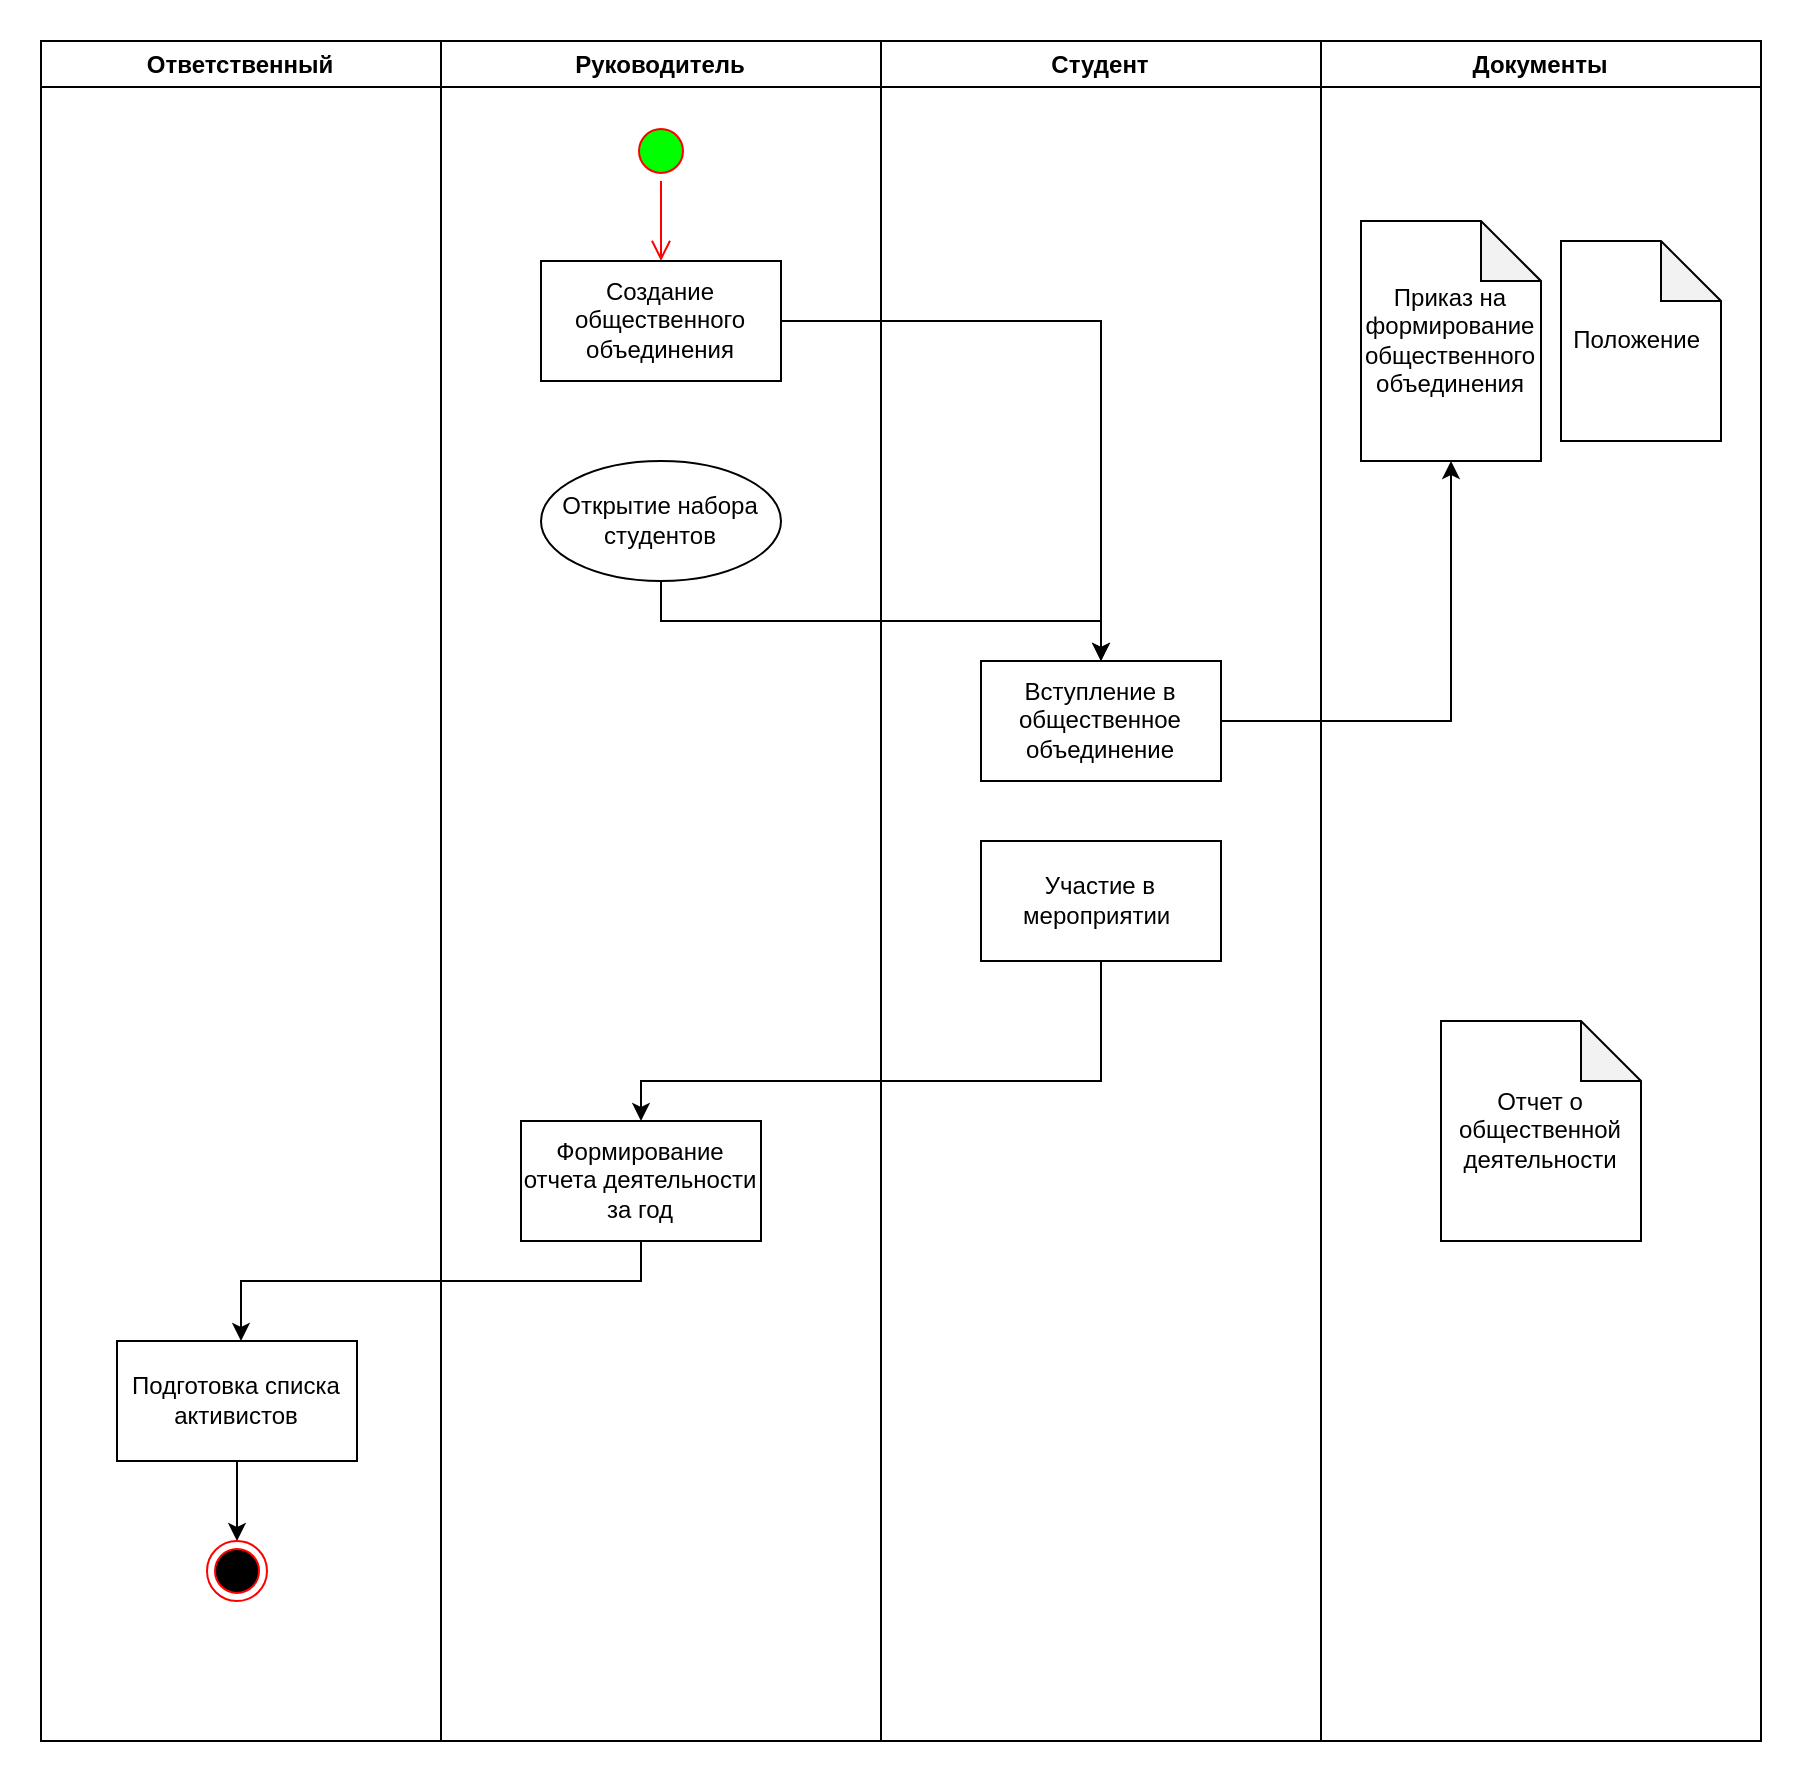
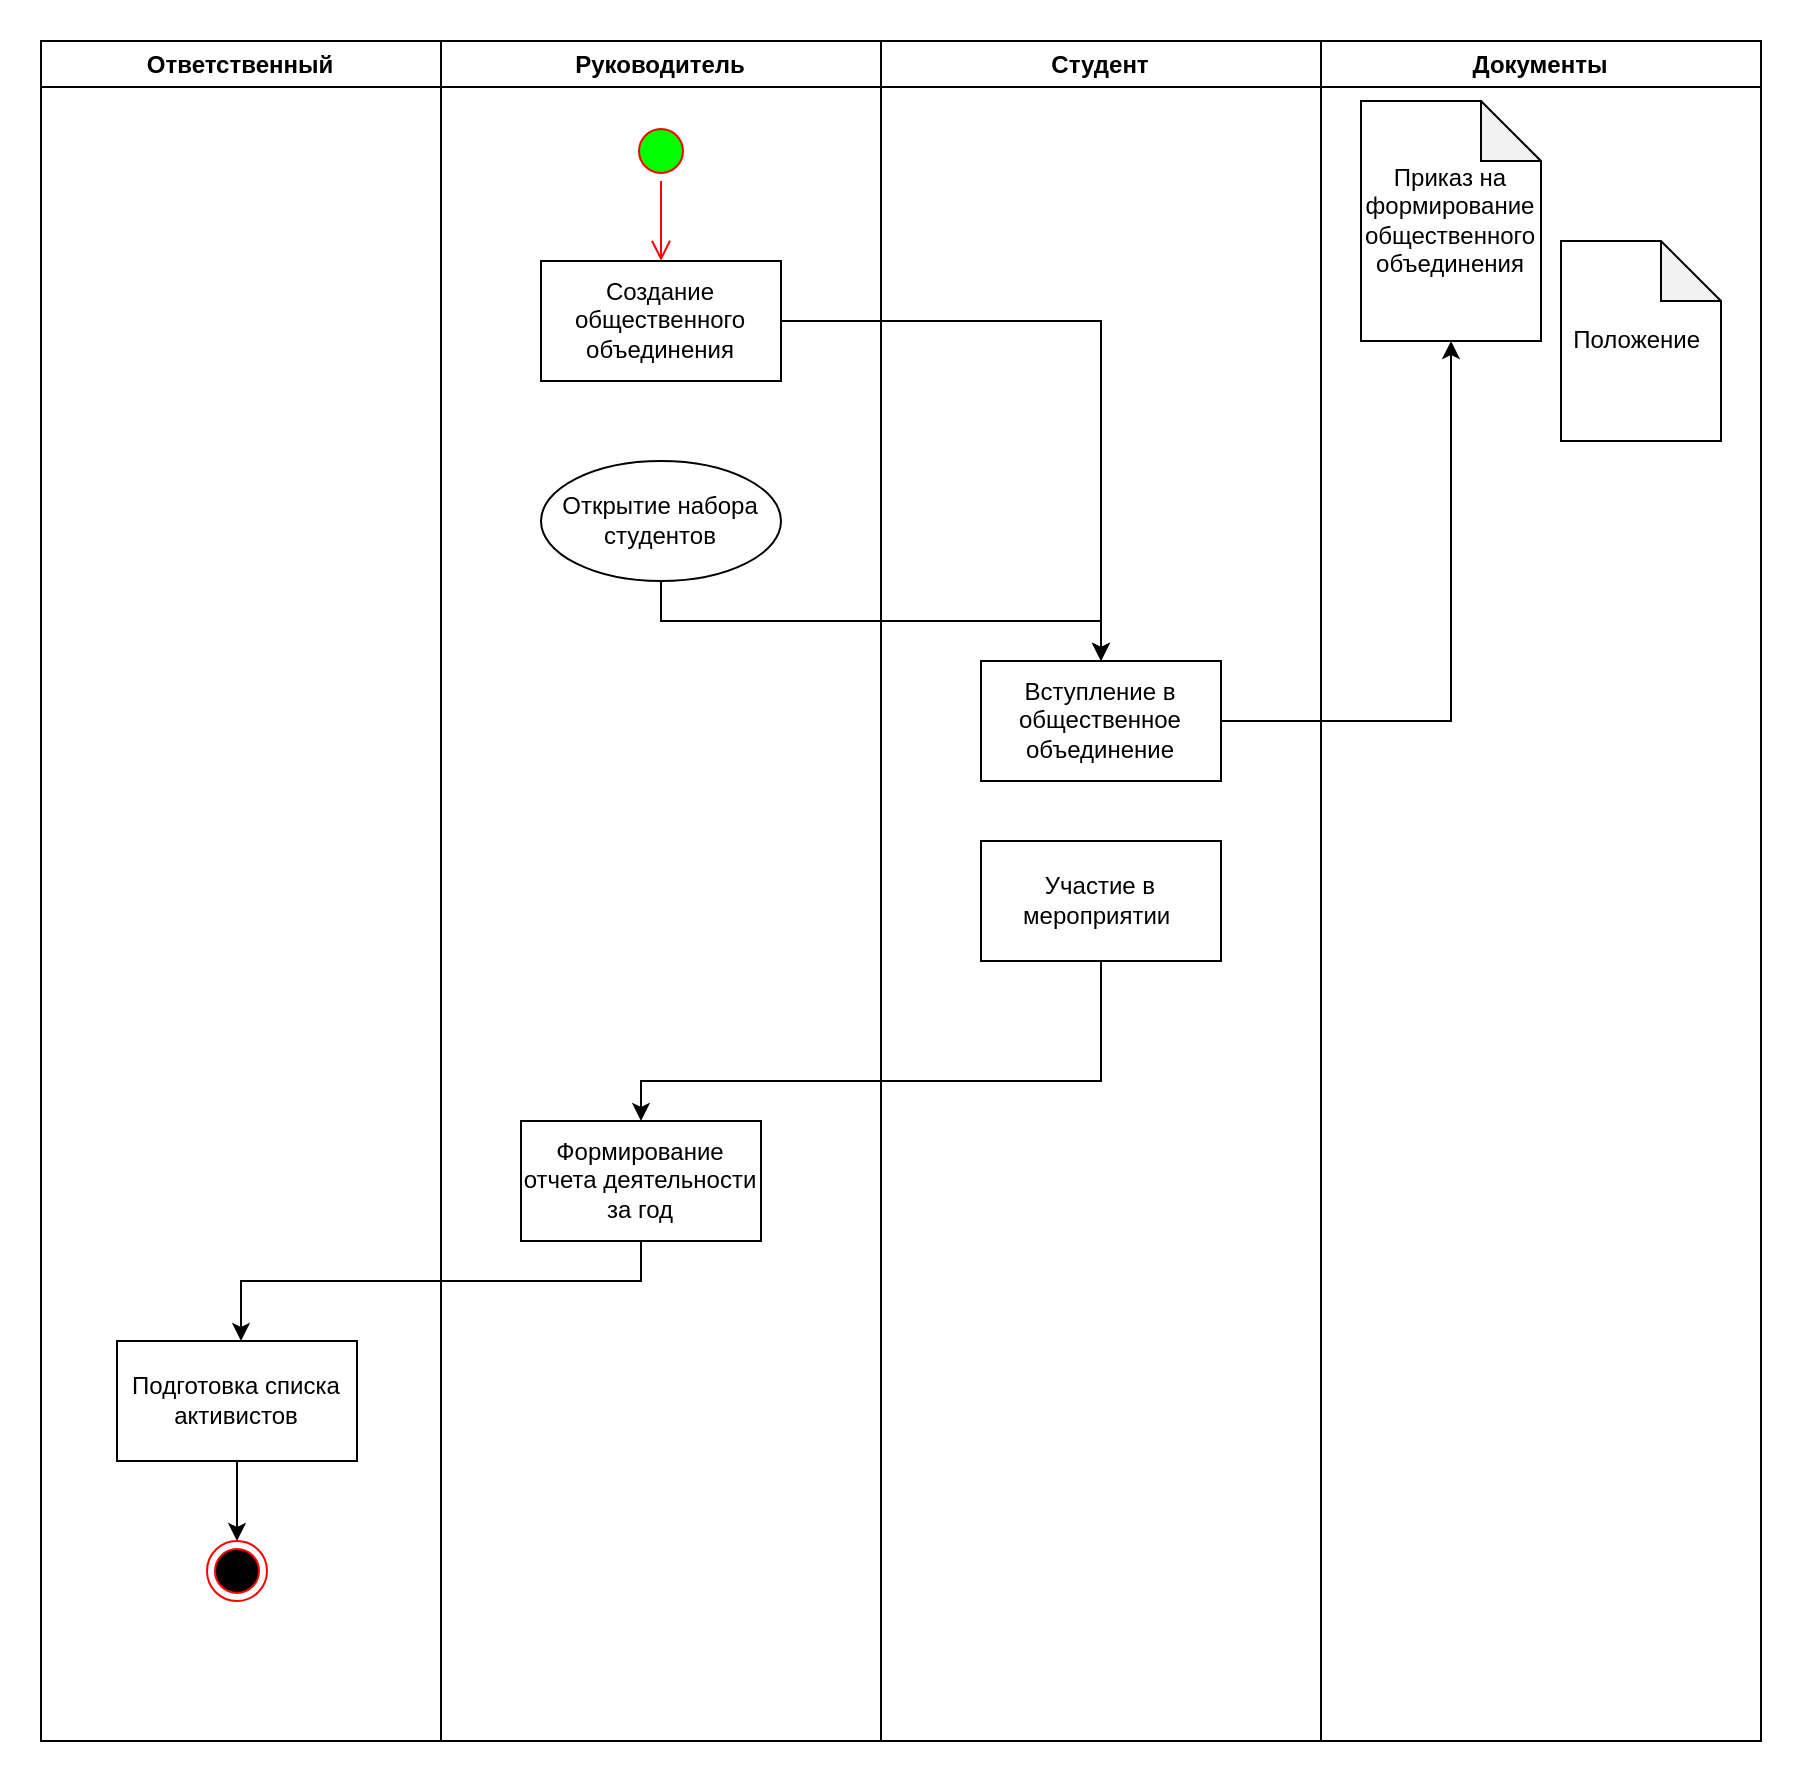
(1451, 341) -> (1451, 221)
(1541, 1131) -> none
